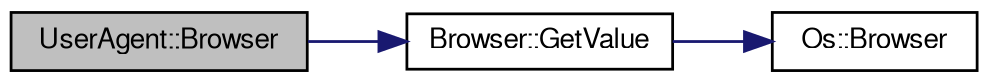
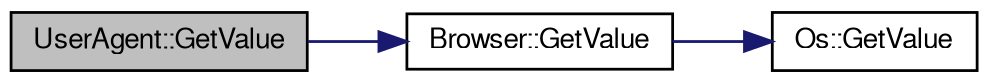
(159, 42) -> (159, 42)
(875, 42) -> (875, 42)
